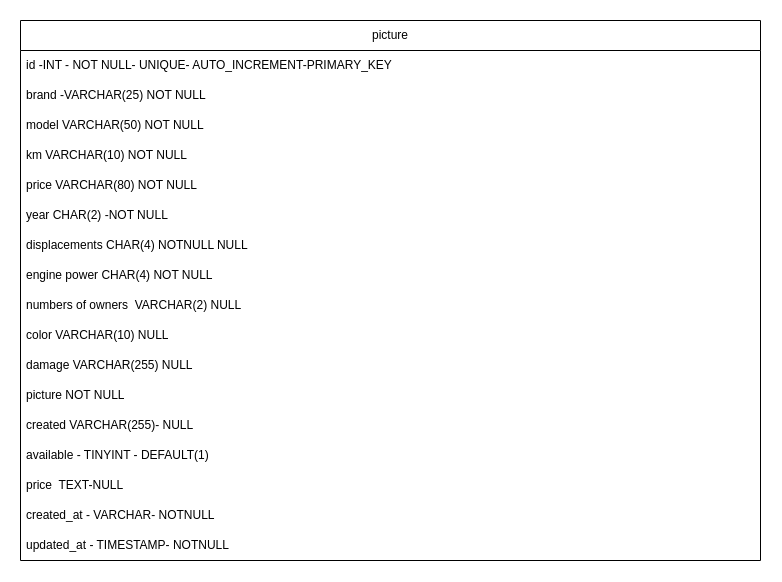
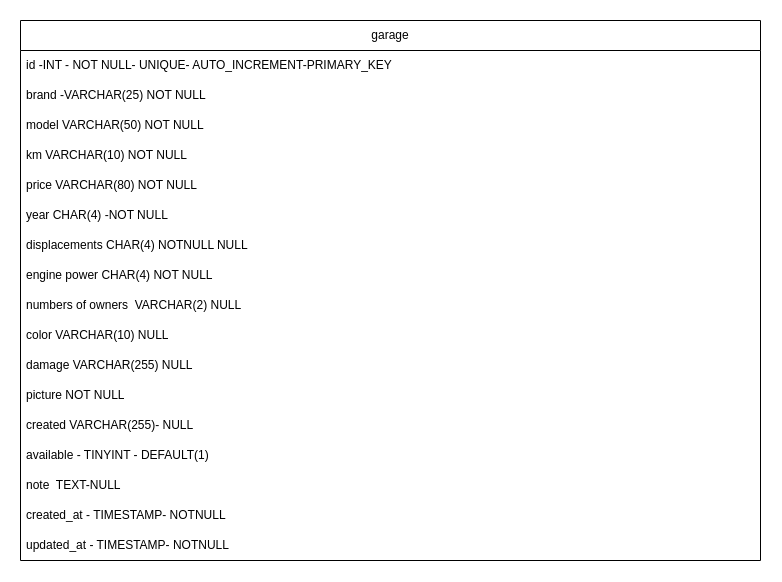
(391, 36) -> (391, 36)
(96, 216) -> (96, 216)
(77, 486) -> (75, 486)
(119, 516) -> (126, 516)
